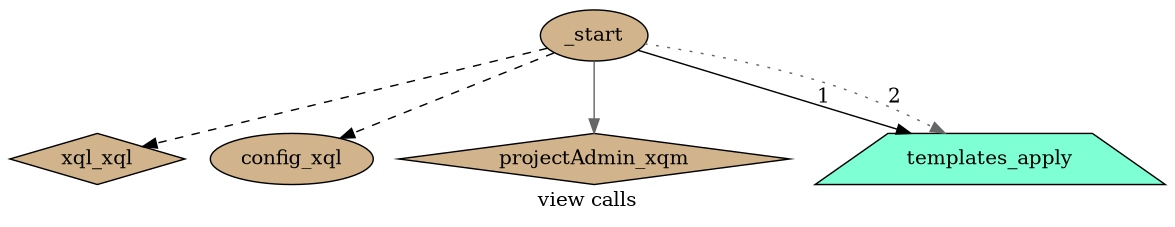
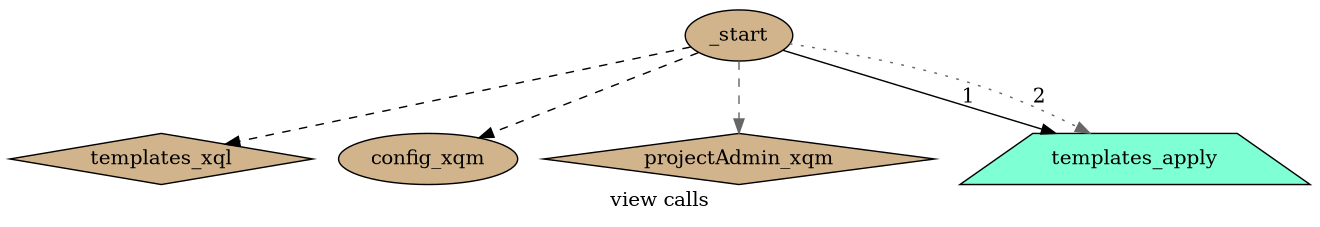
(594, 90) -> (739, 90)
(97, 159) -> (161, 159)
(292, 159) -> (428, 159)
